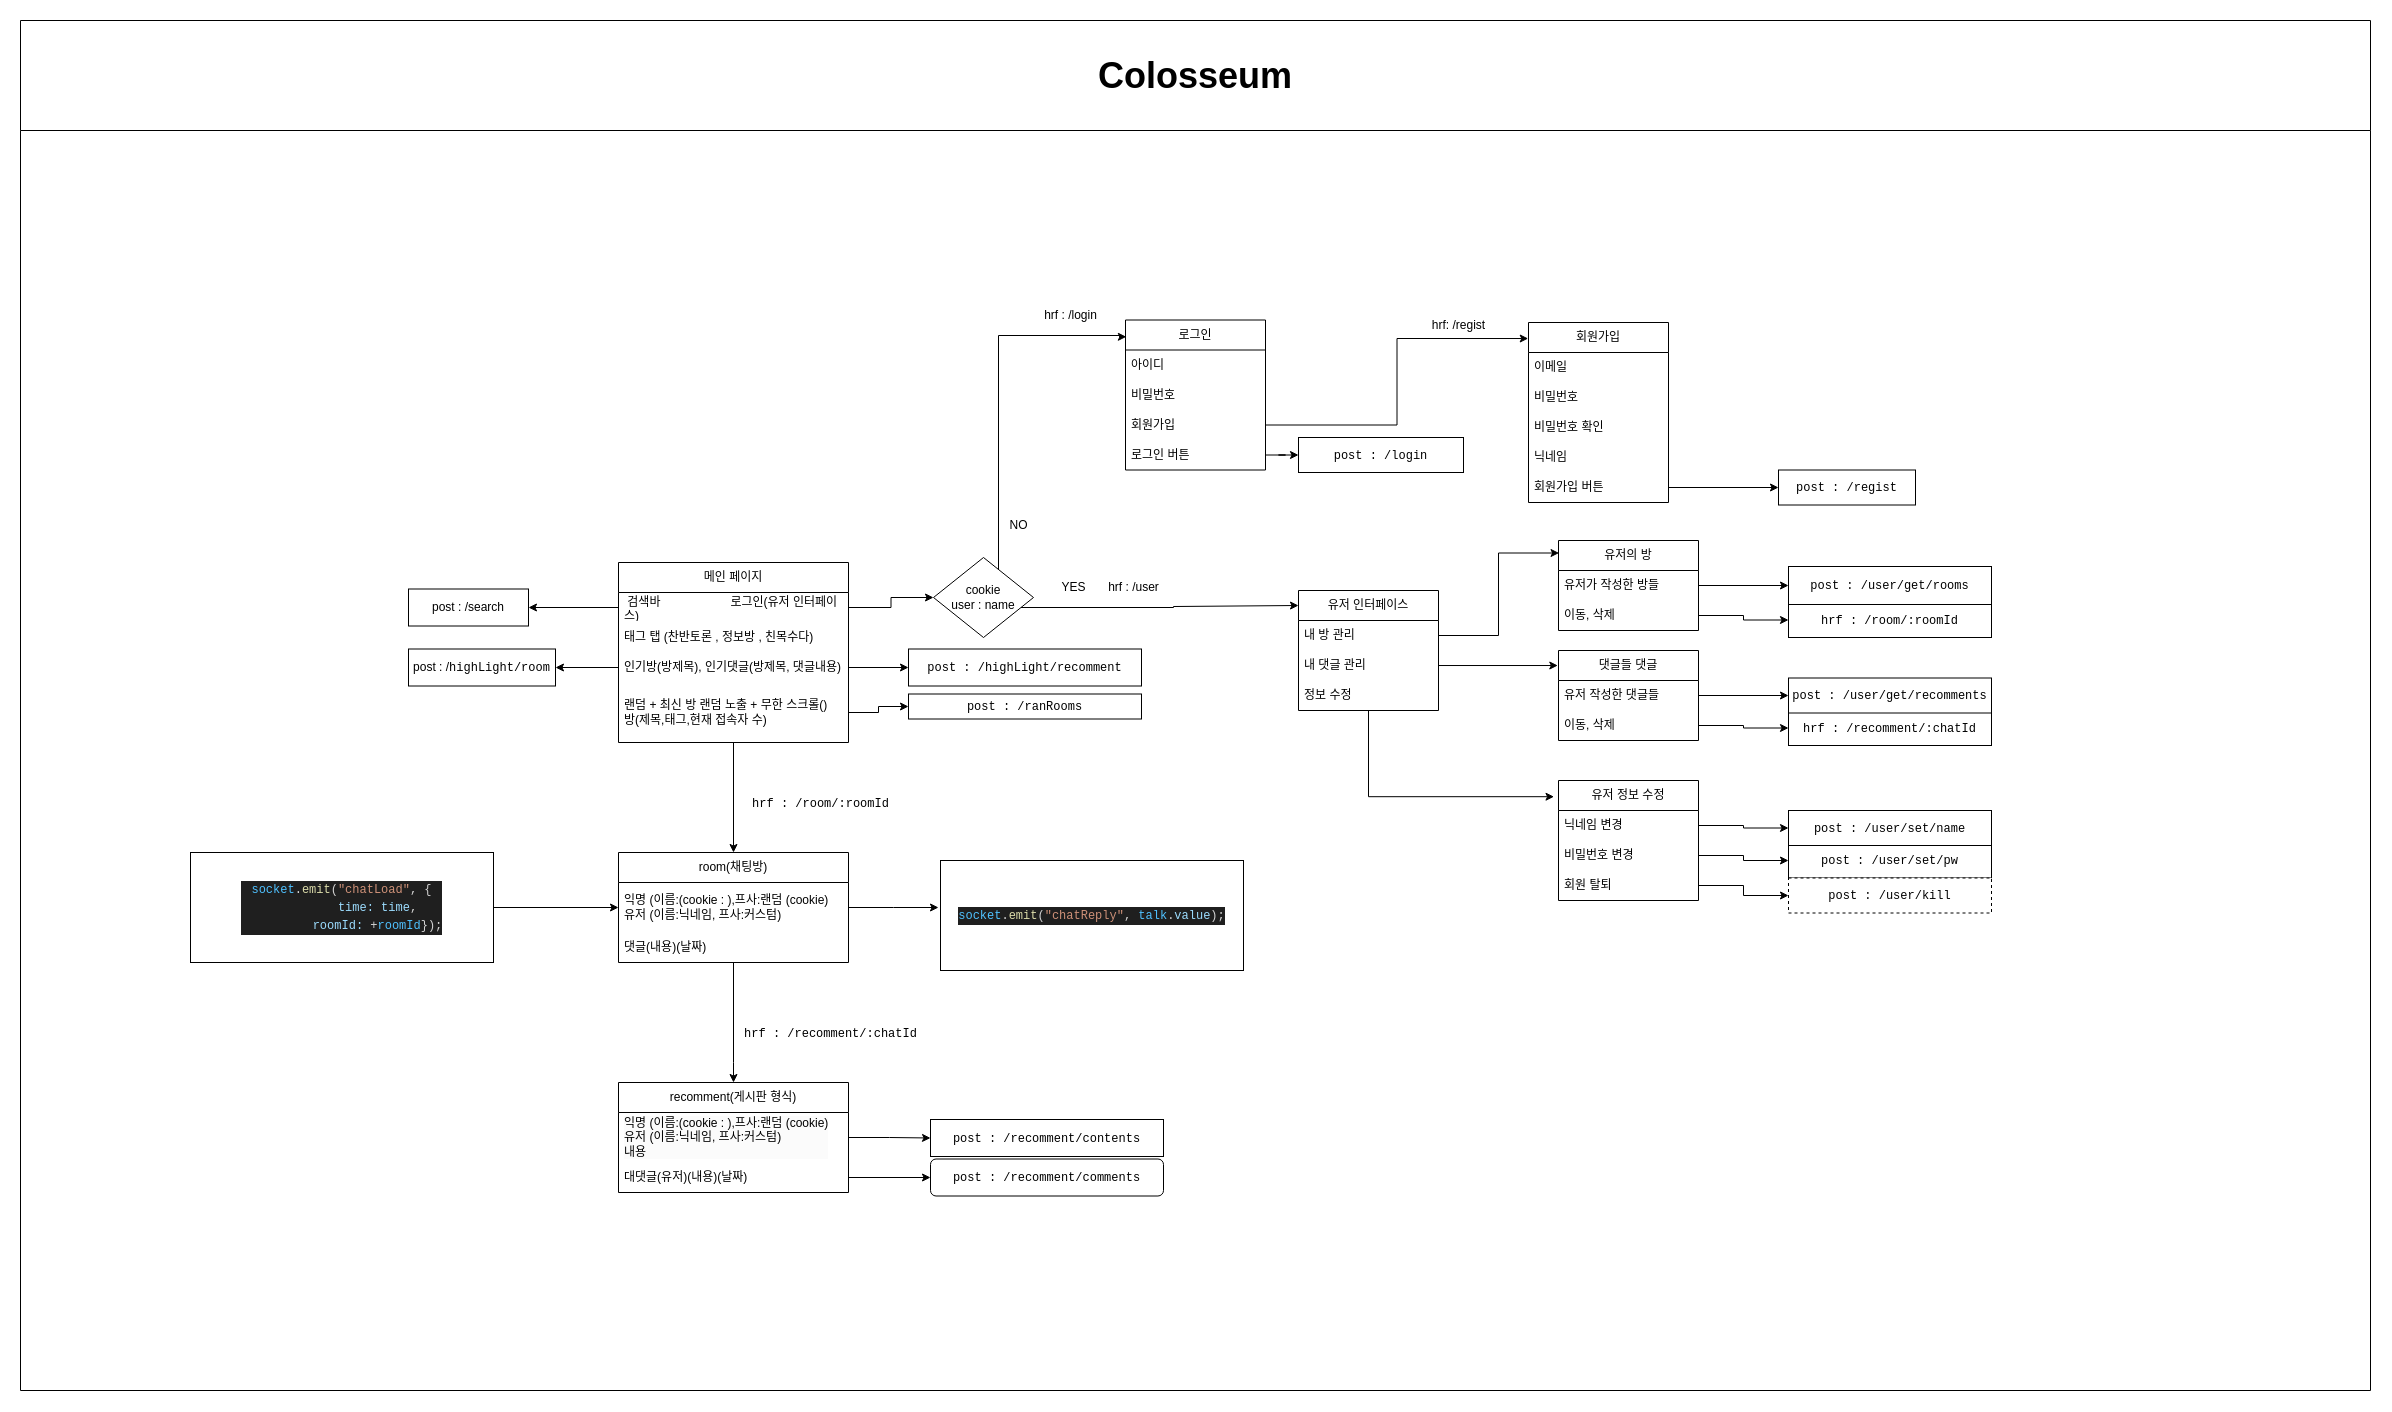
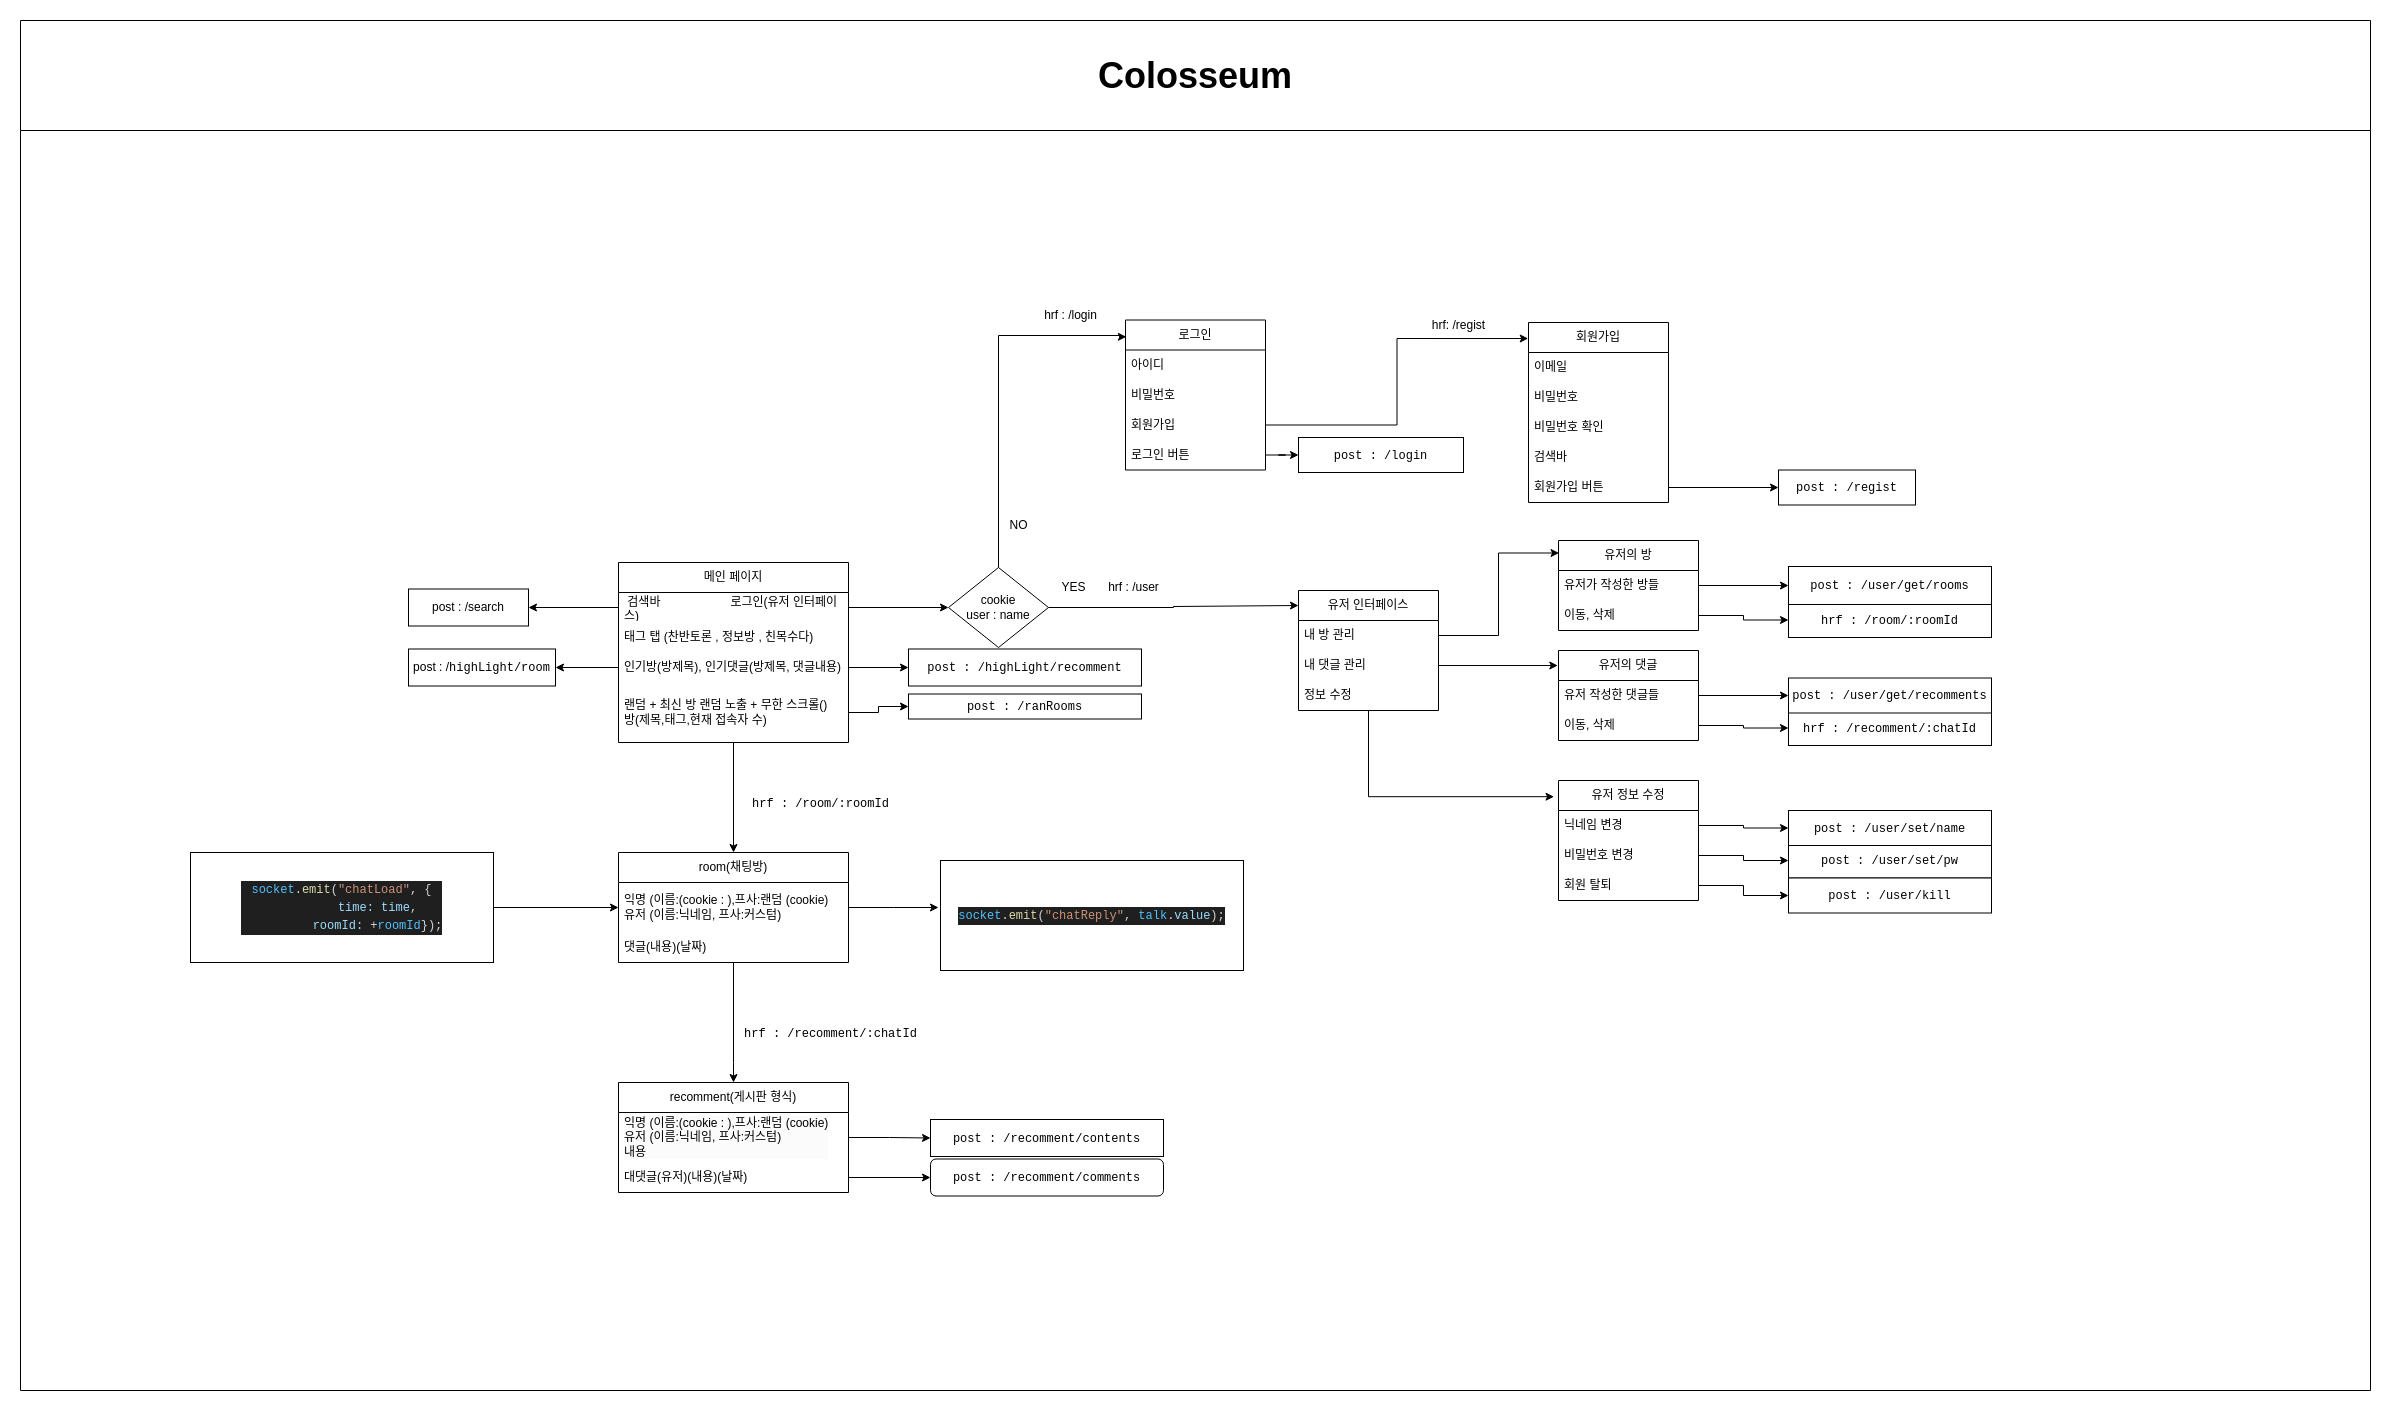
(1553, 458) -> (1553, 458)
(984, 598) -> (999, 608)
(1629, 666) -> (1629, 666)
(1890, 896) -> (1890, 896)
